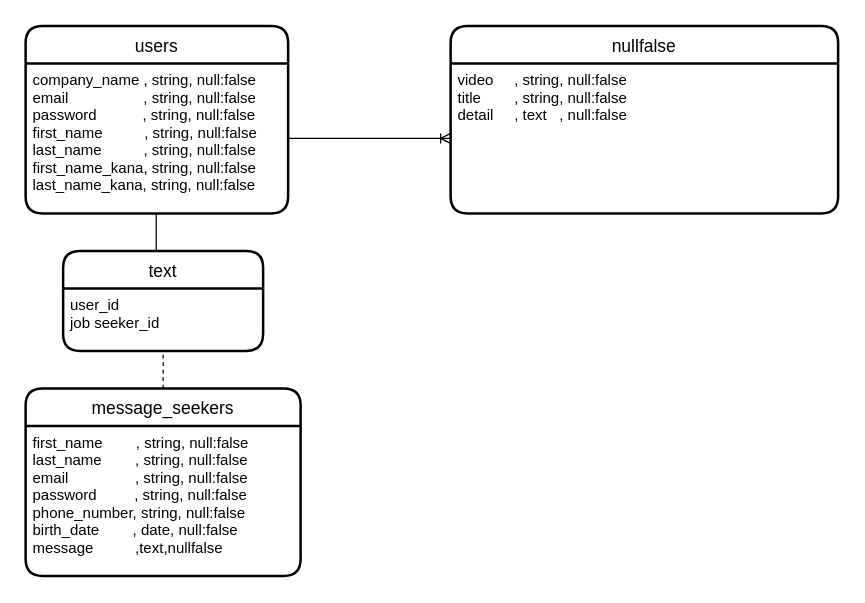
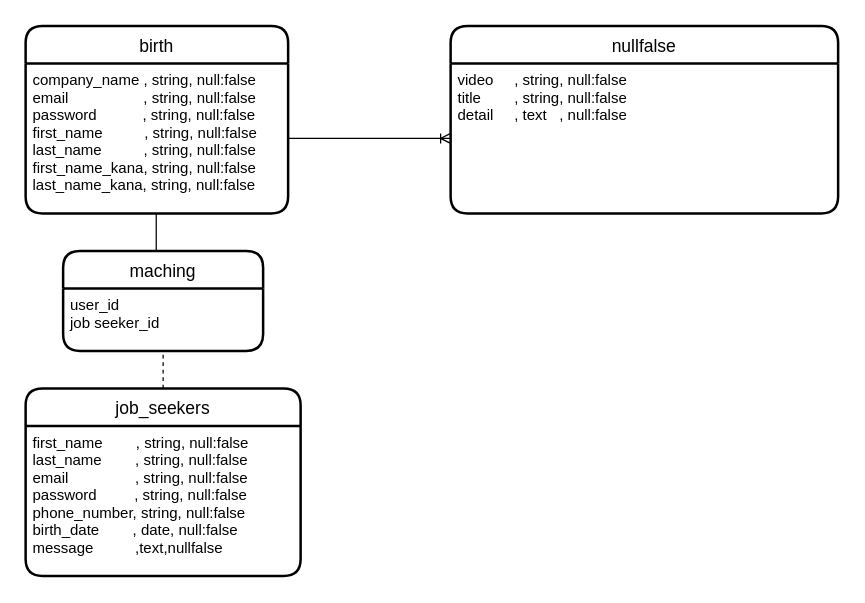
(156, 45) -> (156, 45)
(163, 270) -> (163, 270)
(163, 408) -> (163, 408)
